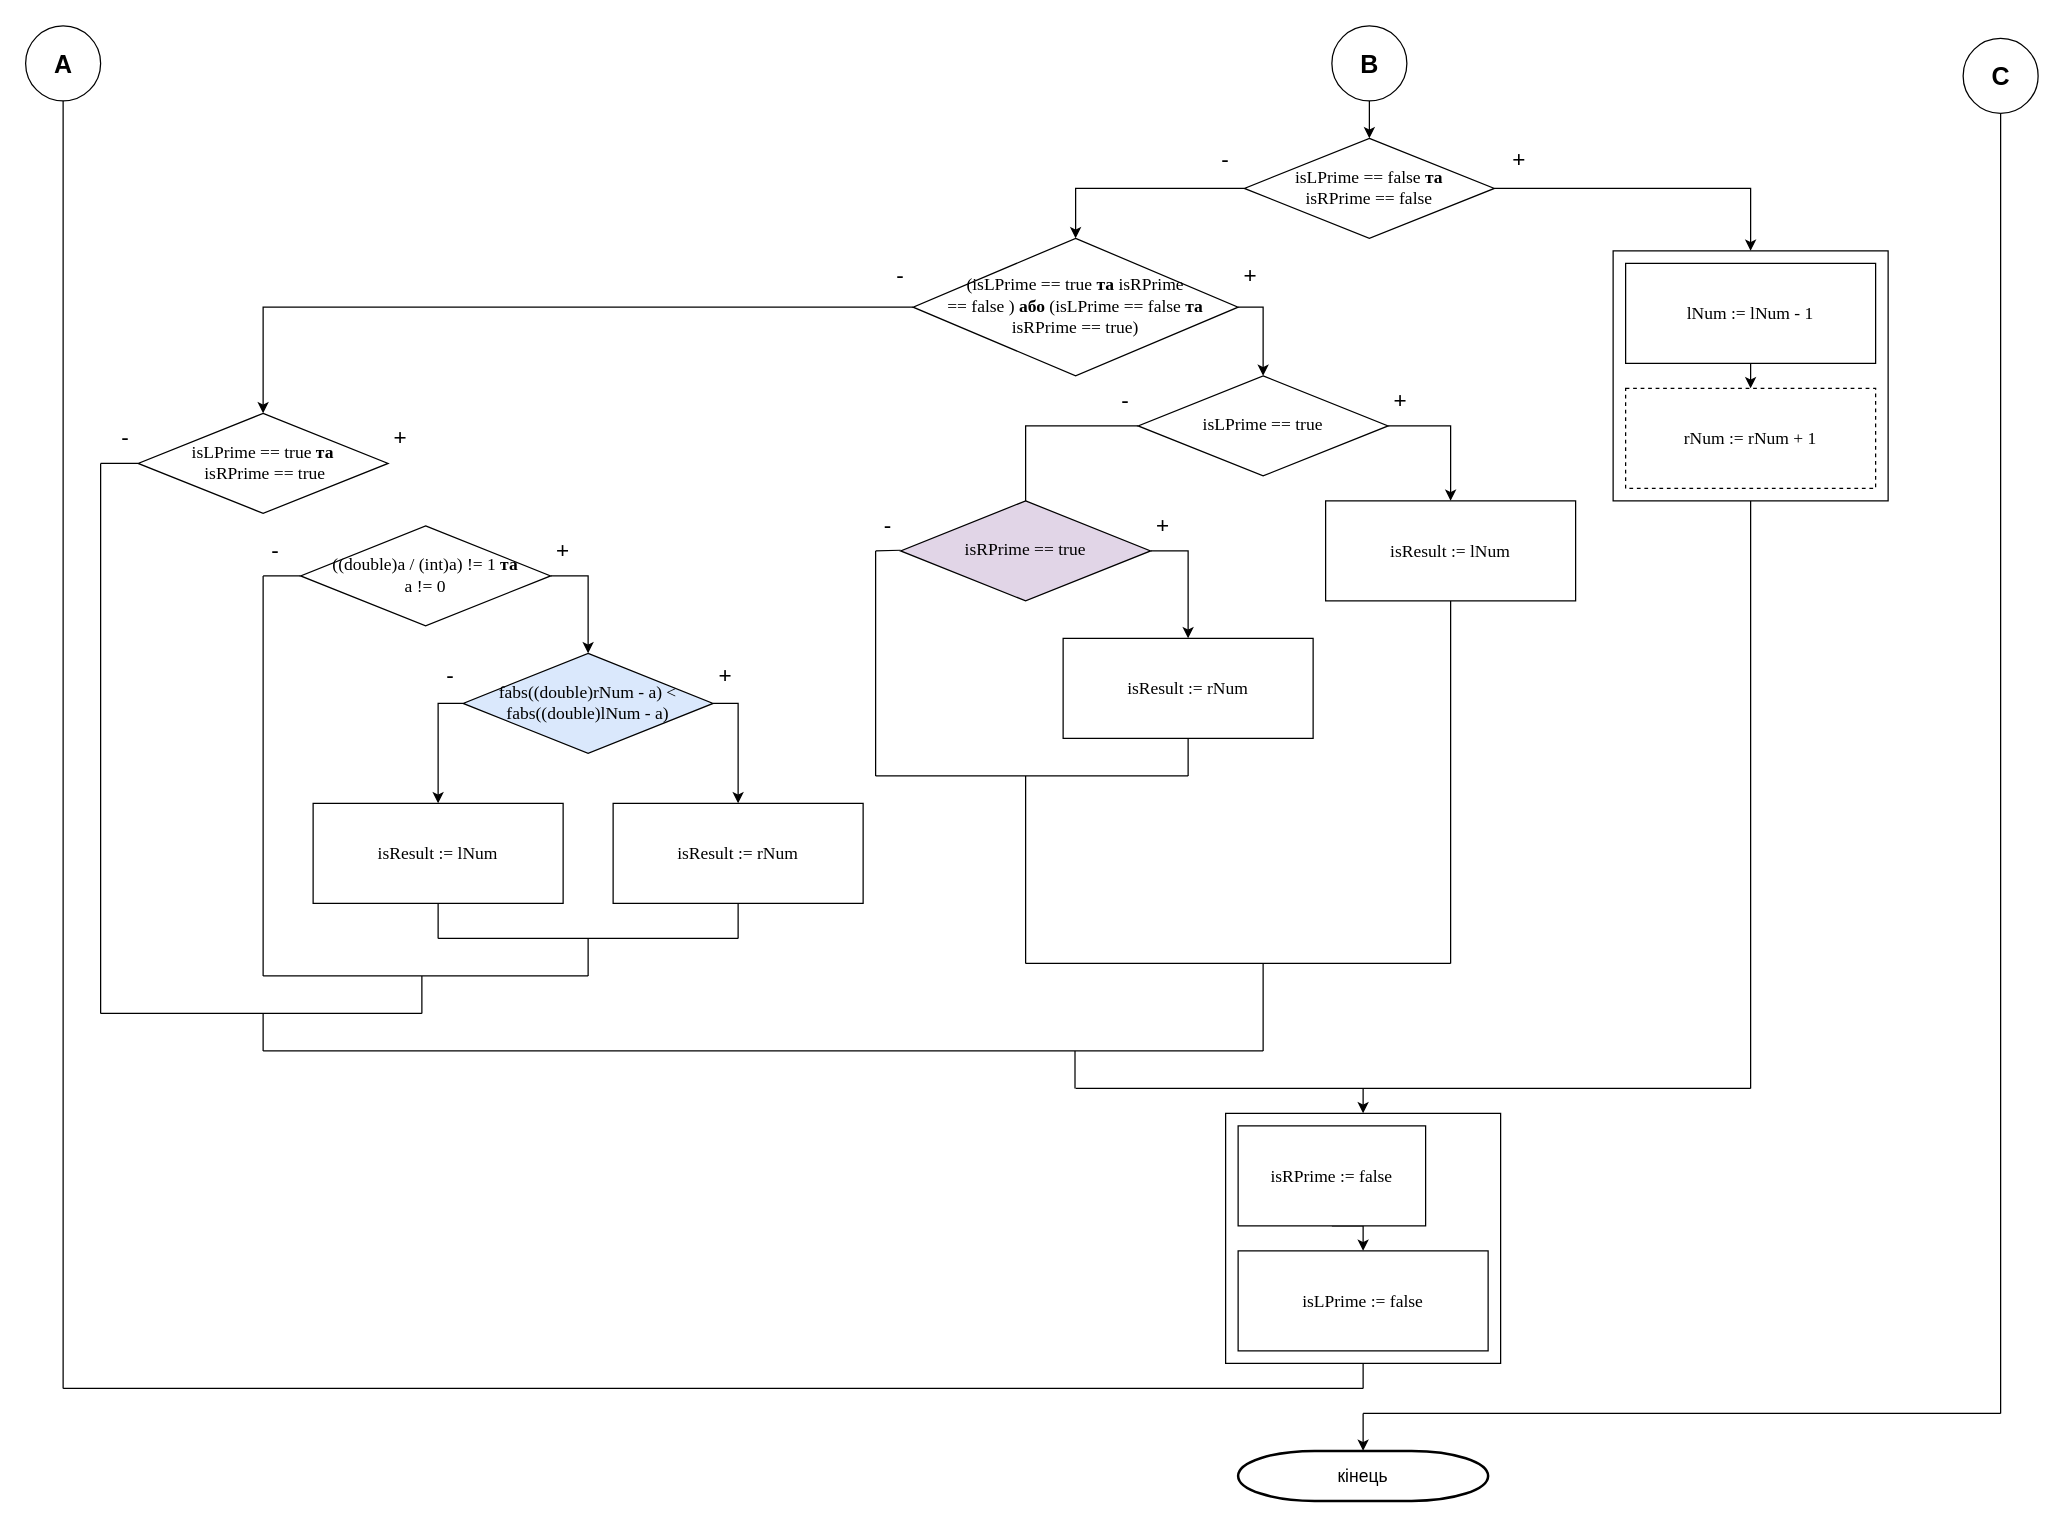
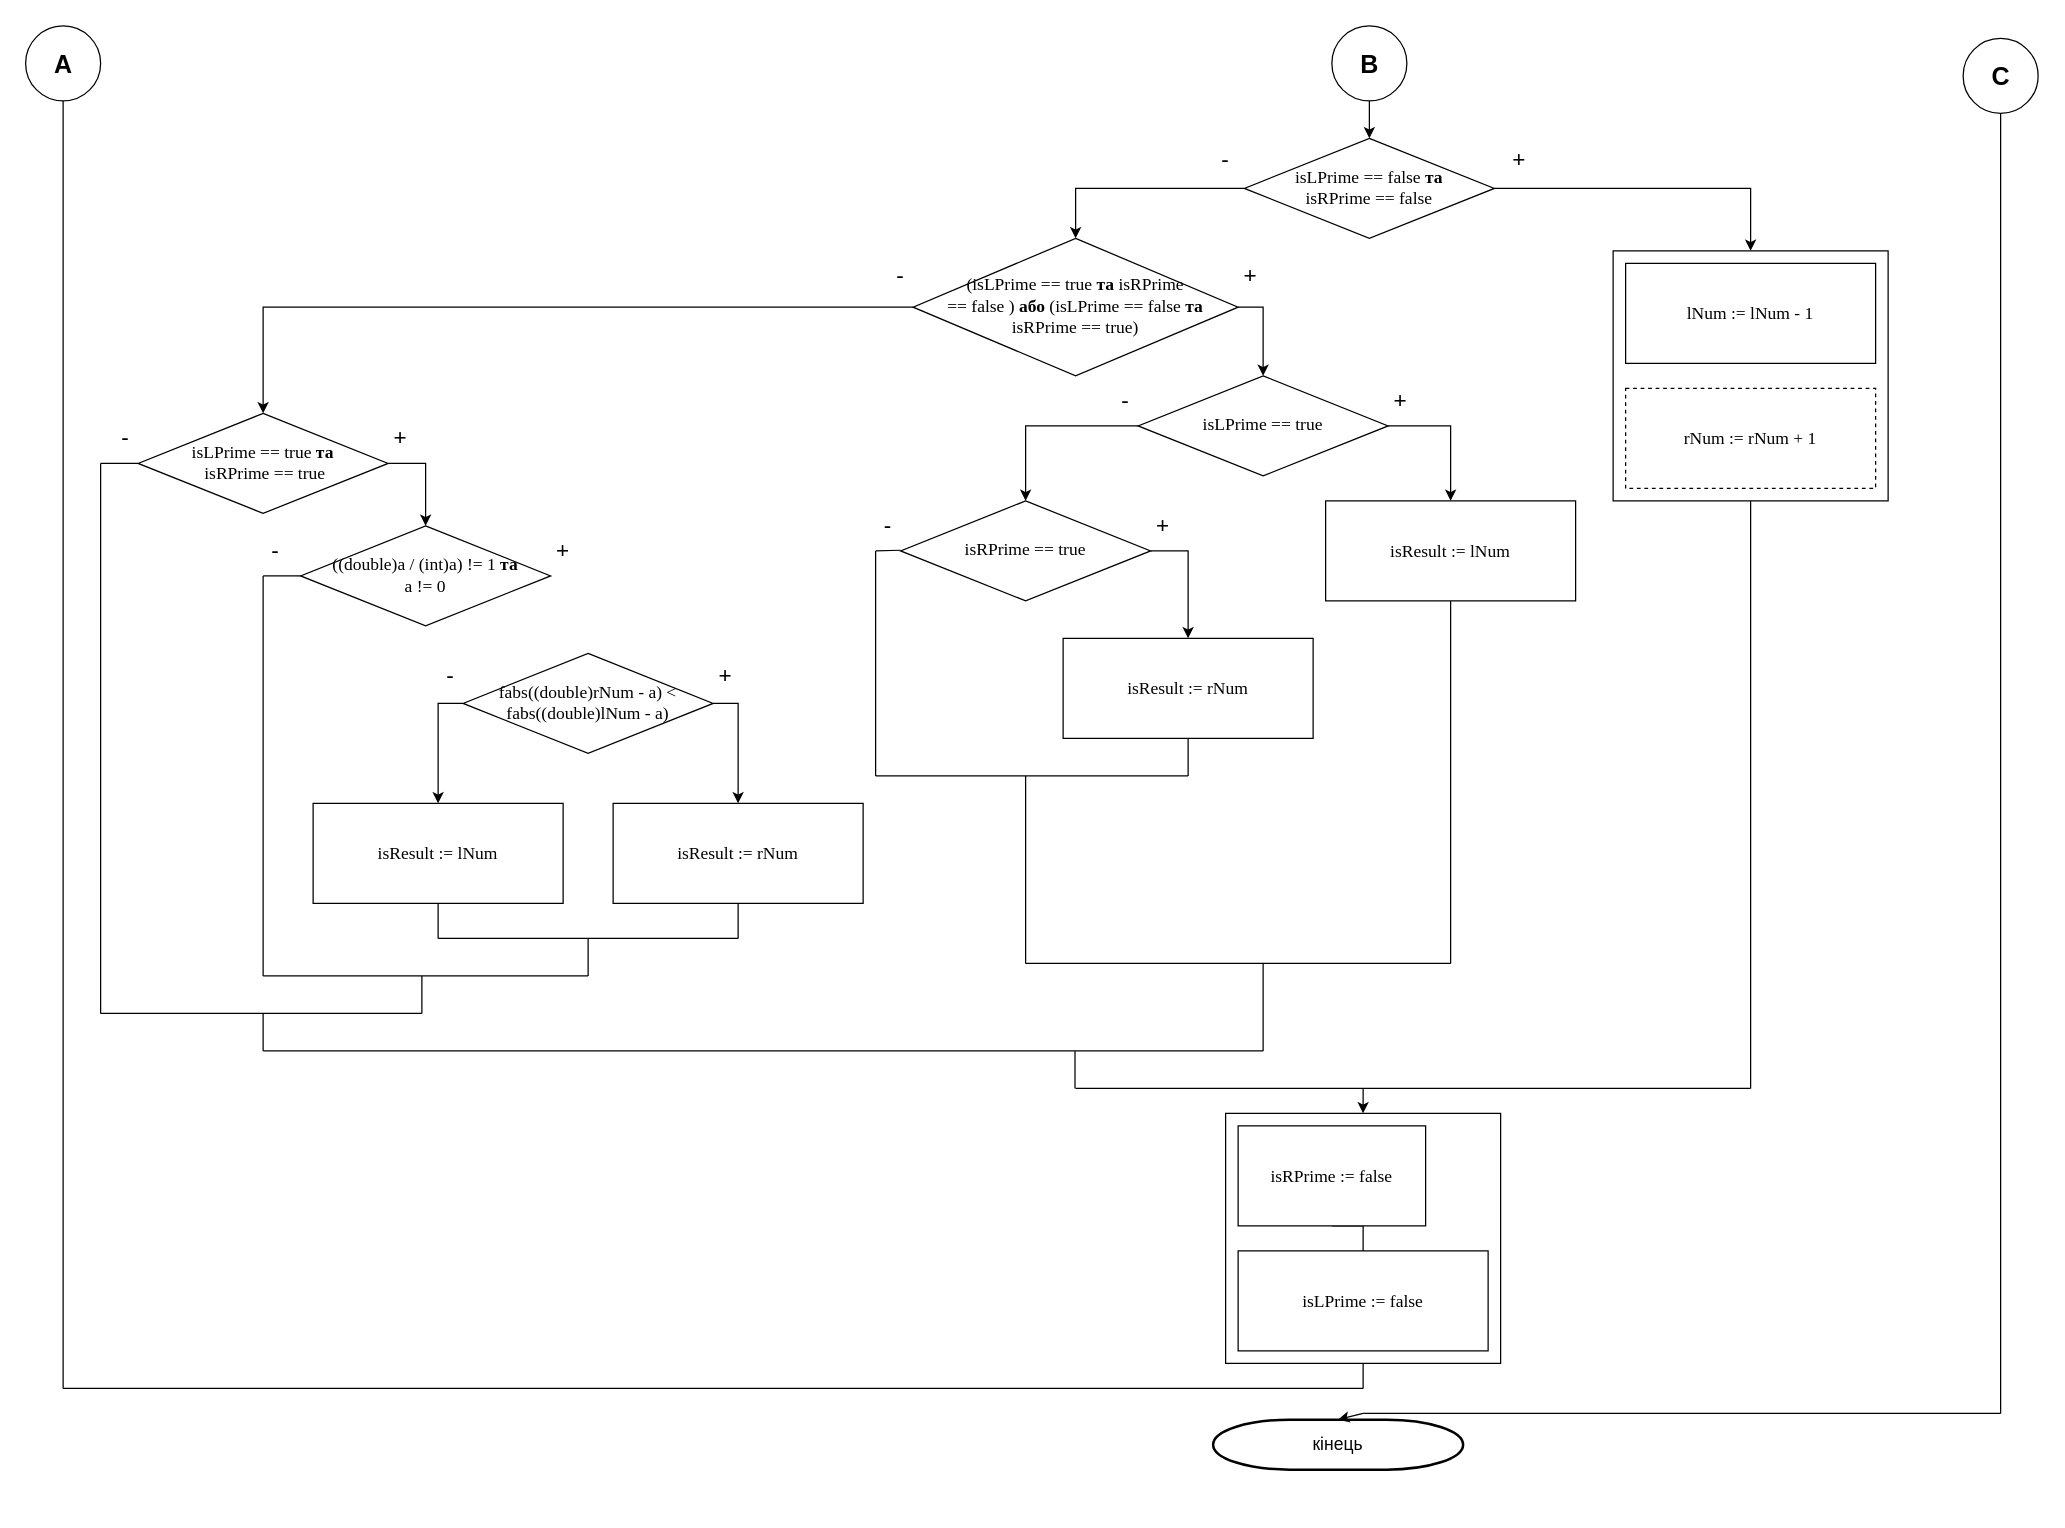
(1751, 371) -> none
none -> (426, 471)
(1026, 494) -> (1026, 491)
(1026, 551) -> (1026, 551)
(588, 592) -> none
(588, 703) -> (588, 703)
(1363, 1241) -> (1363, 1244)
(1363, 1476) -> (1338, 1444)
